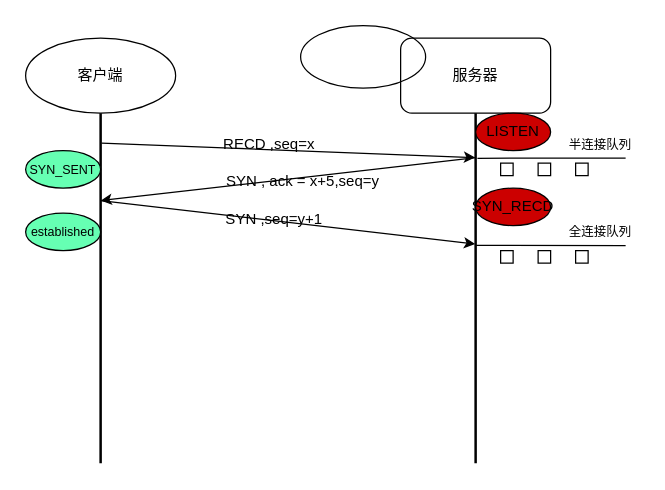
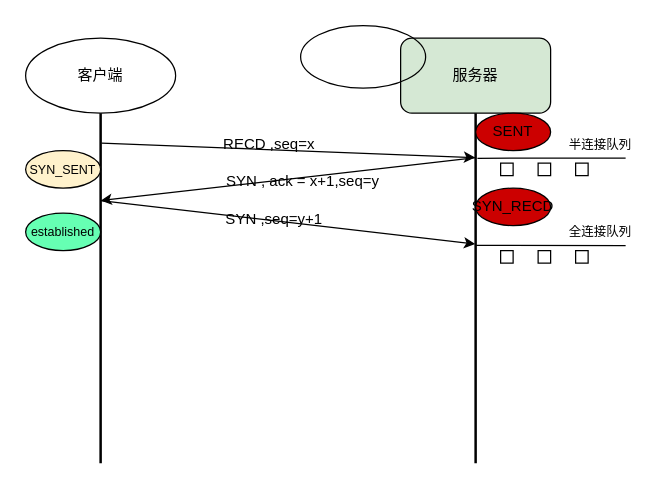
(476, 76) -> (476, 76)
(513, 132) -> (513, 132)
(63, 169) -> (63, 169)
(303, 182) -> (303, 182)
